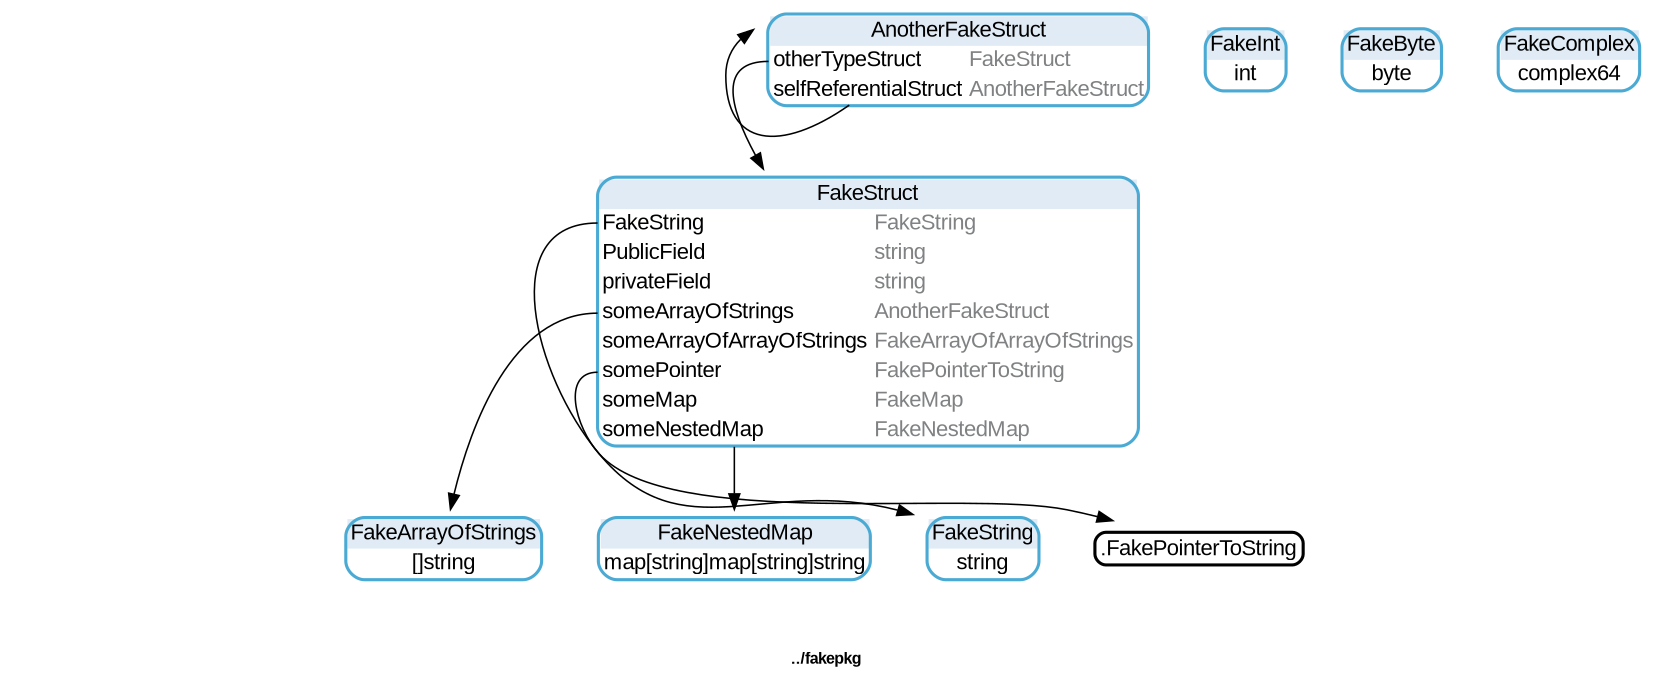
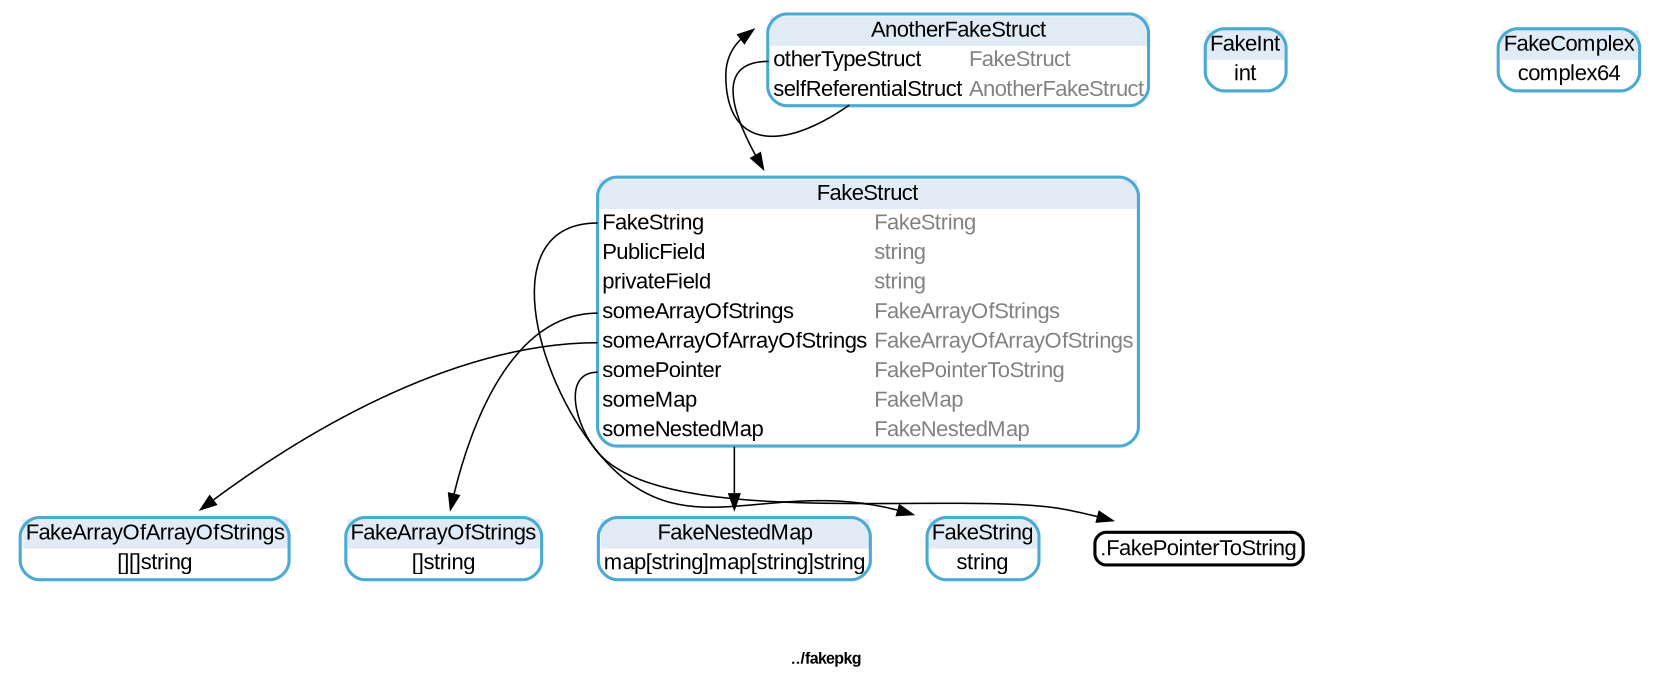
(1392, 60) -> none
(962, 312) -> (967, 312)
none -> (155, 549)
